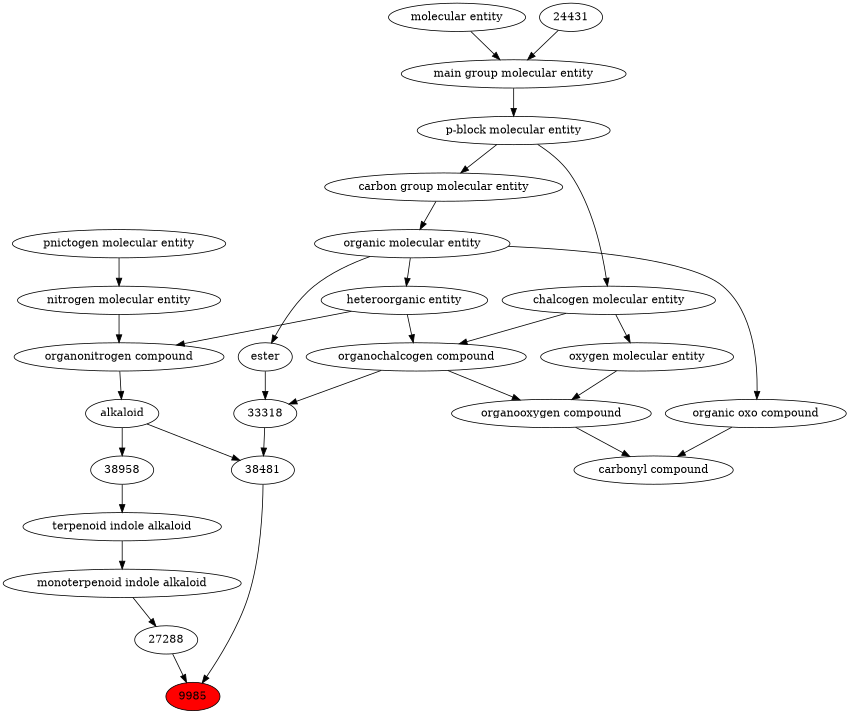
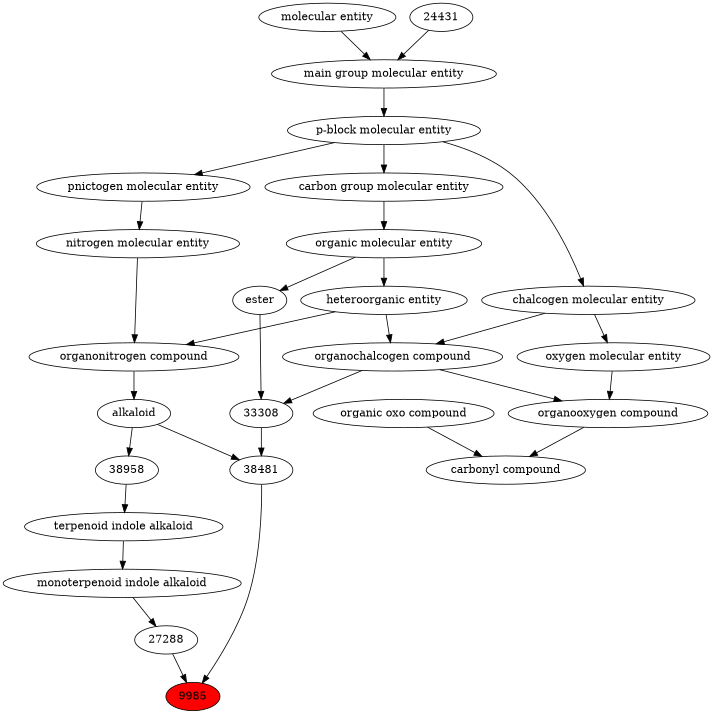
none -> (268, 158)
(674, 266) -> none
(265, 413) -> (261, 413)
